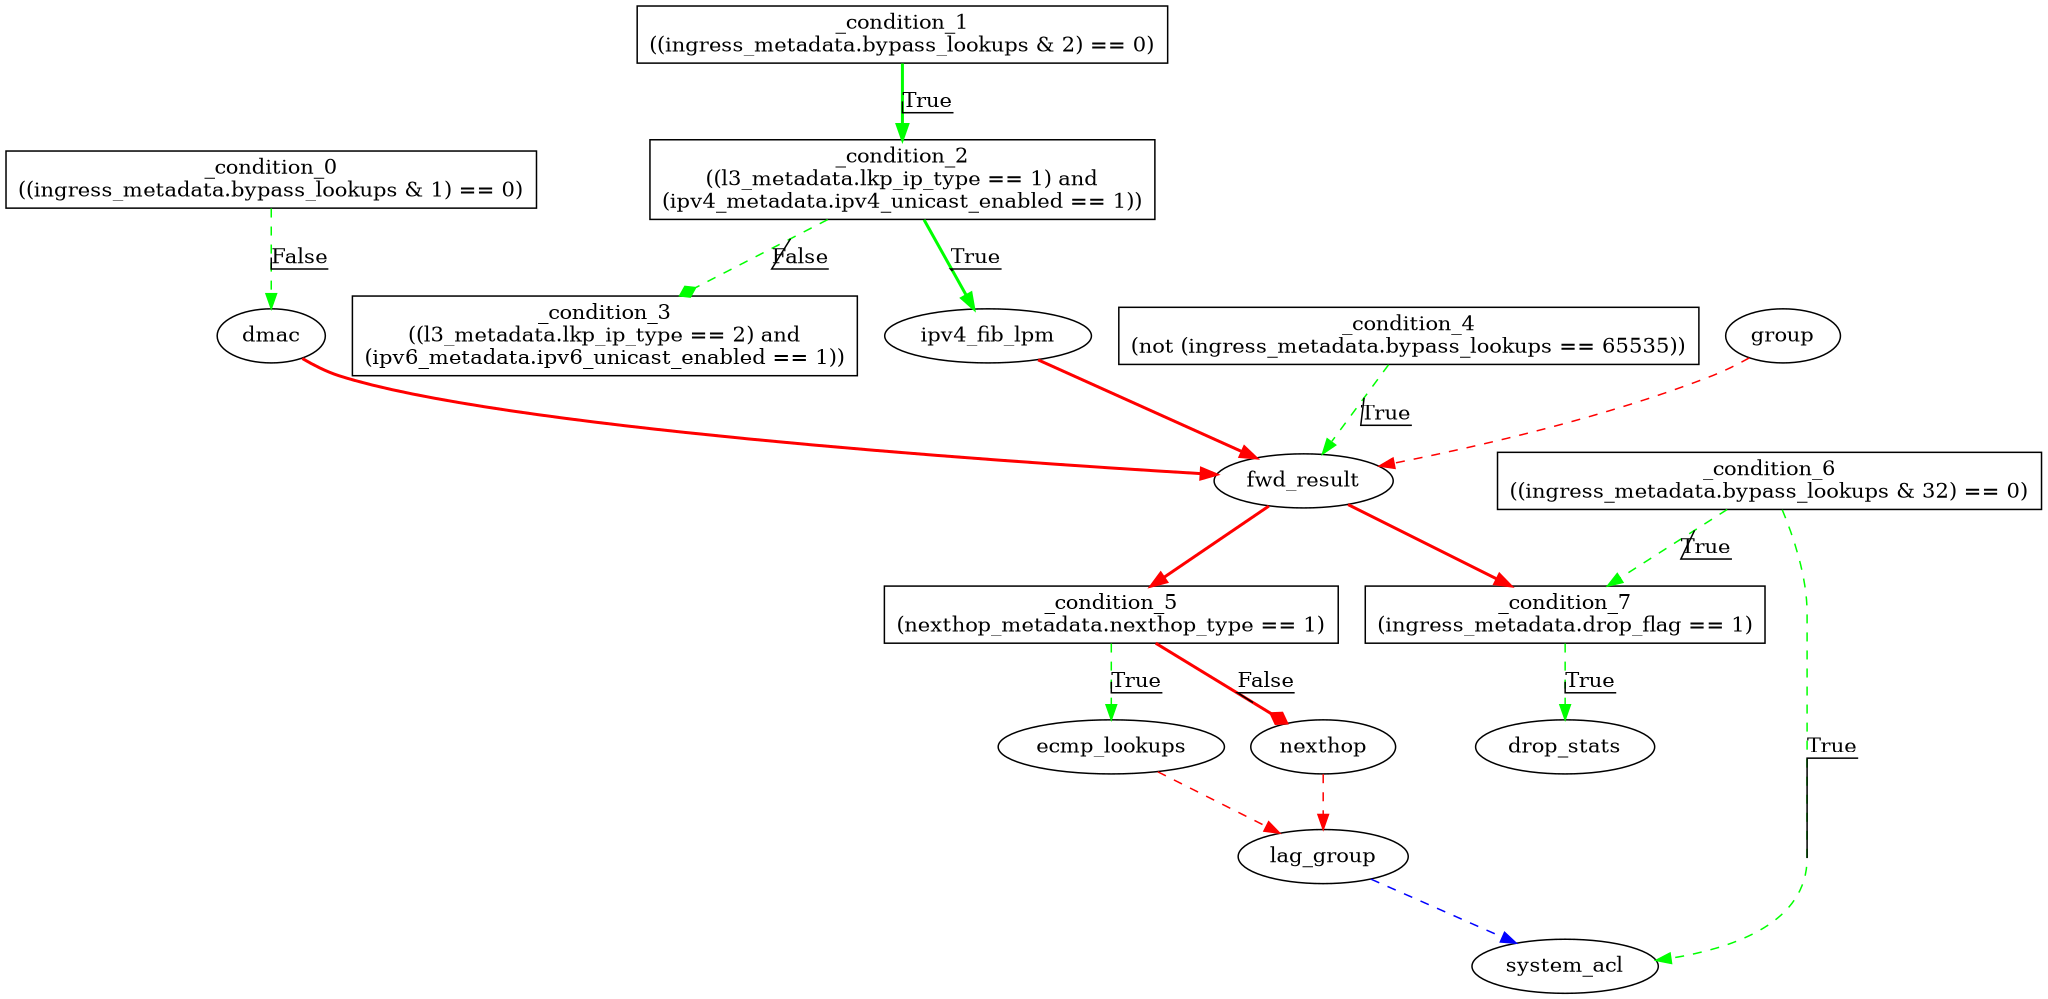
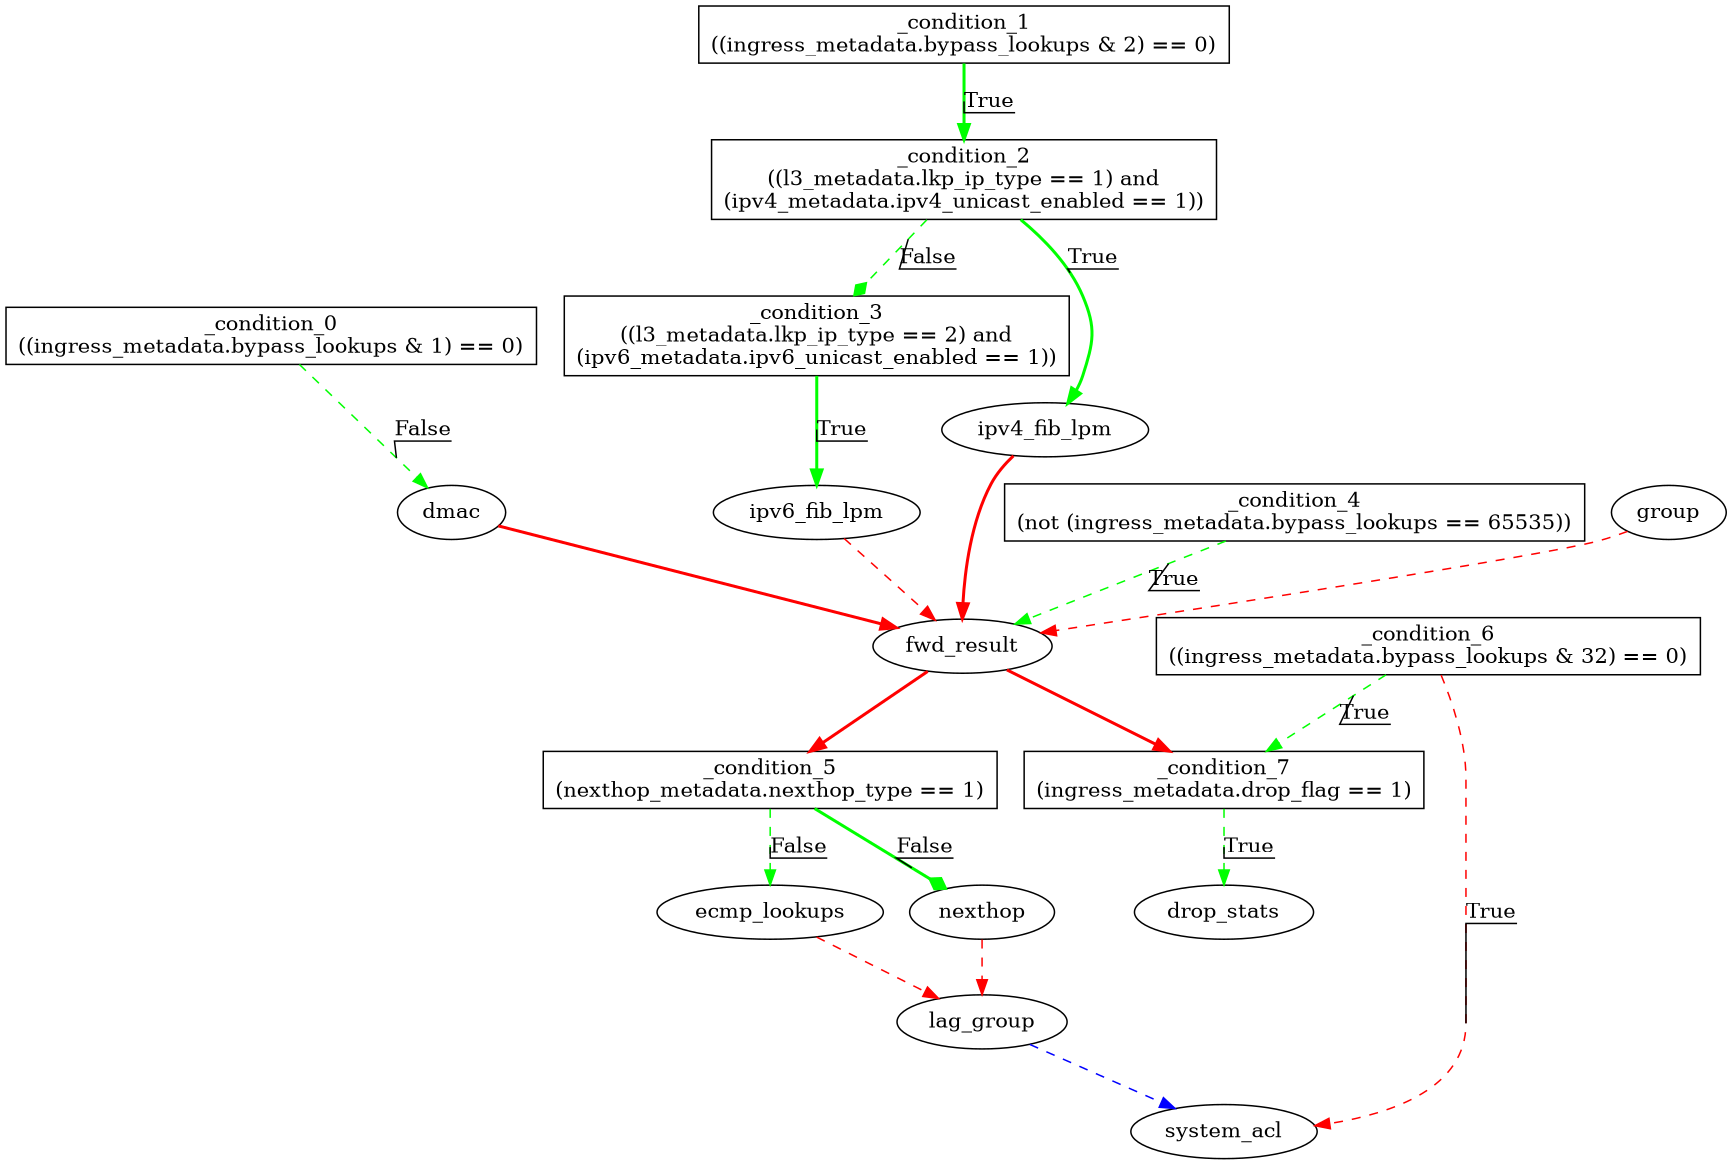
none -> (817, 512)
(1213, 678) -> (872, 844)
(1137, 682) -> (799, 847)
(1807, 774) -> (1466, 940)
